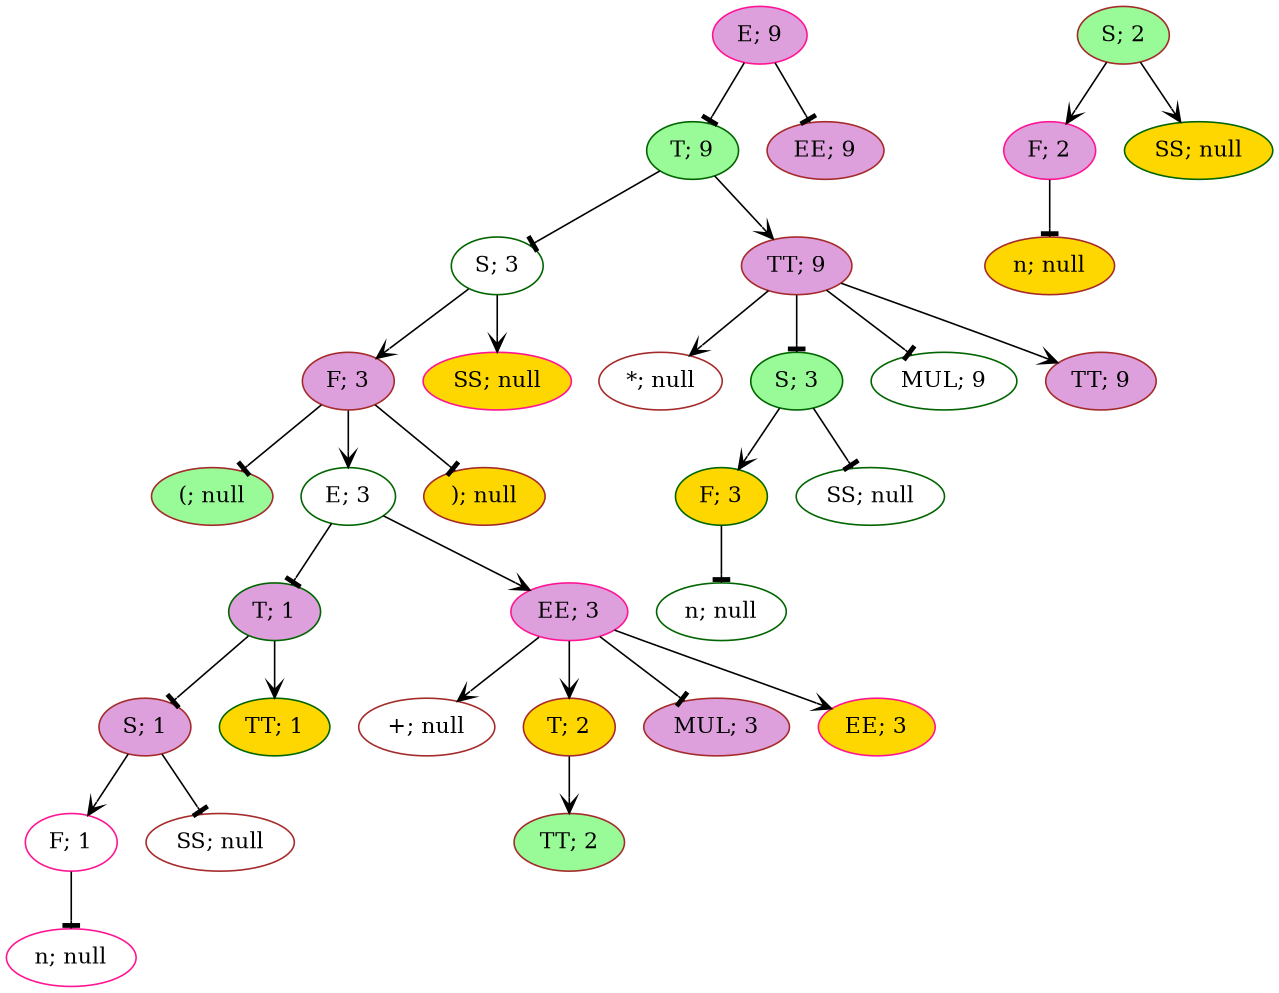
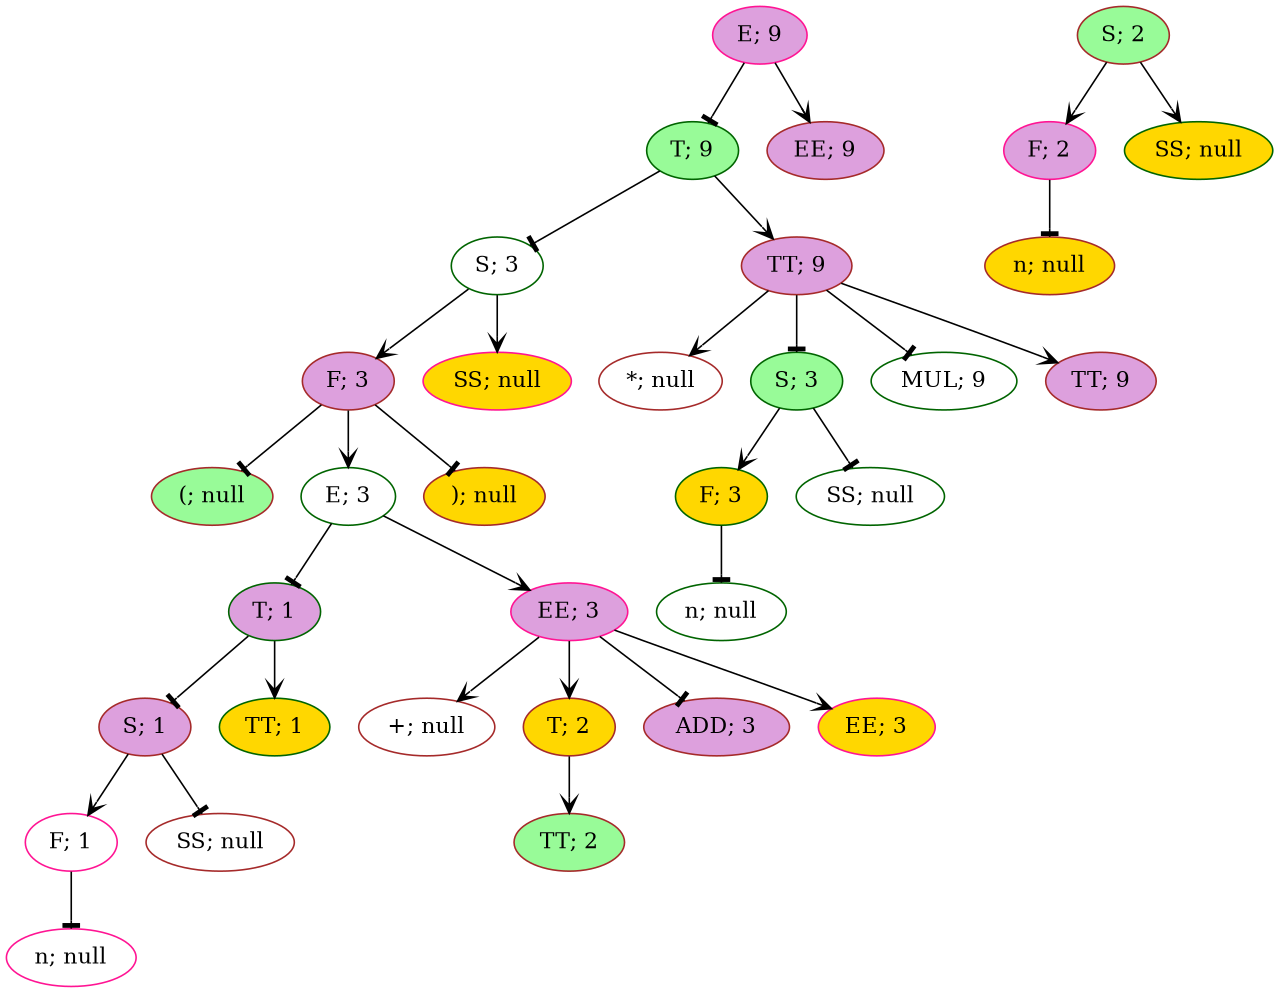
(790, 89) -> (790, 89)
(717, 727) -> (717, 727)
